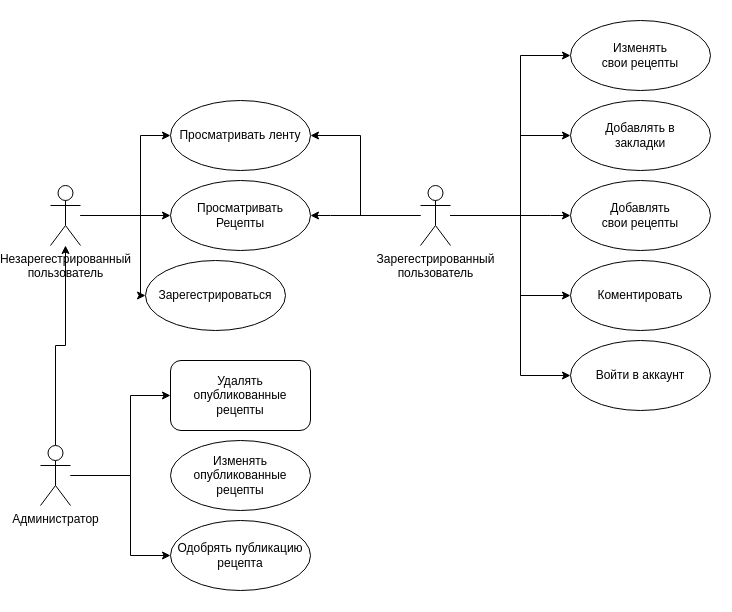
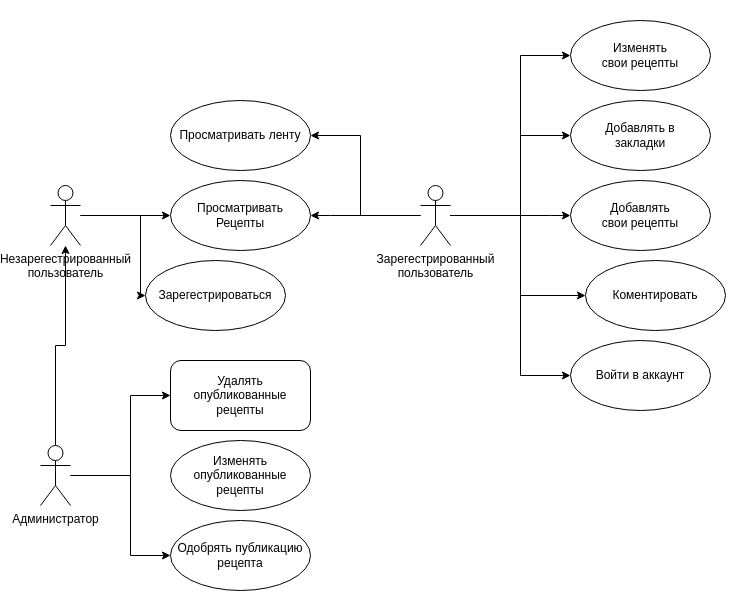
(141, 163) -> none
(641, 296) -> (656, 296)
